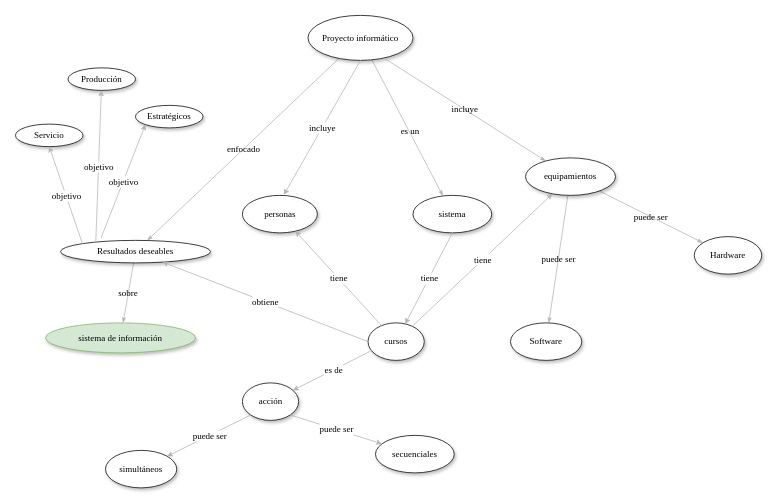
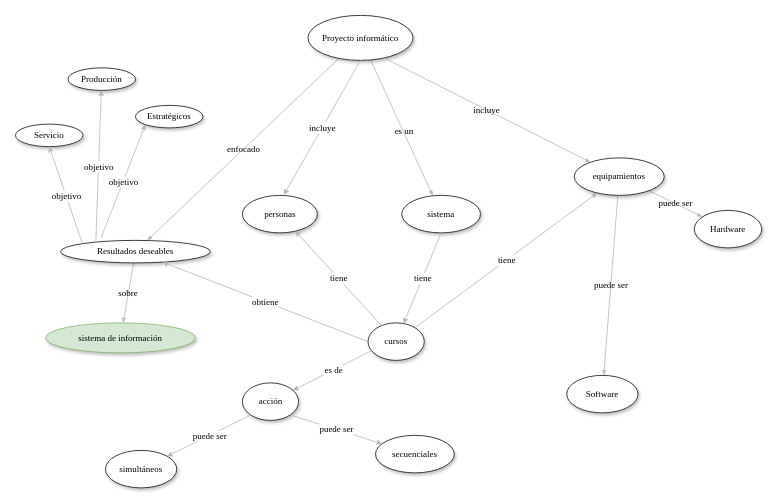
(570, 177) -> (619, 177)
(452, 214) -> (441, 214)
(728, 255) -> (728, 229)
(546, 342) -> (602, 394)
